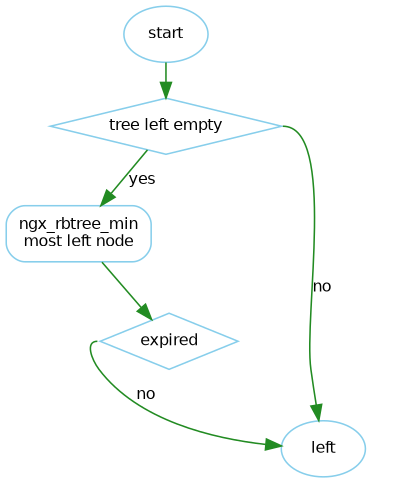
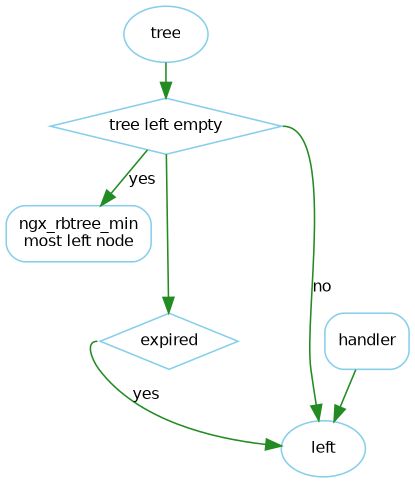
(166, 34) -> (166, 34)
(122, 285) -> (167, 226)
none -> (367, 341)
(146, 395) -> (146, 395)
